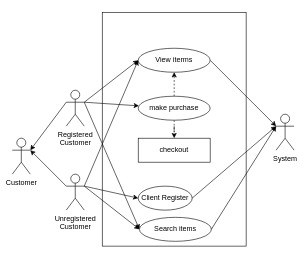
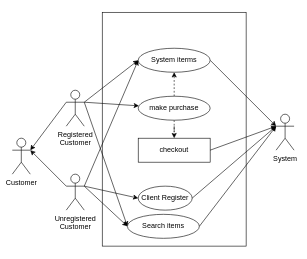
(174, 60) -> (174, 60)
none -> (240, 140)
(176, 230) -> (164, 227)
